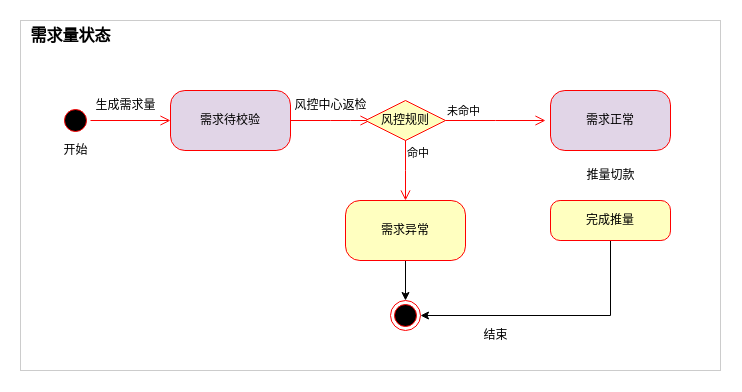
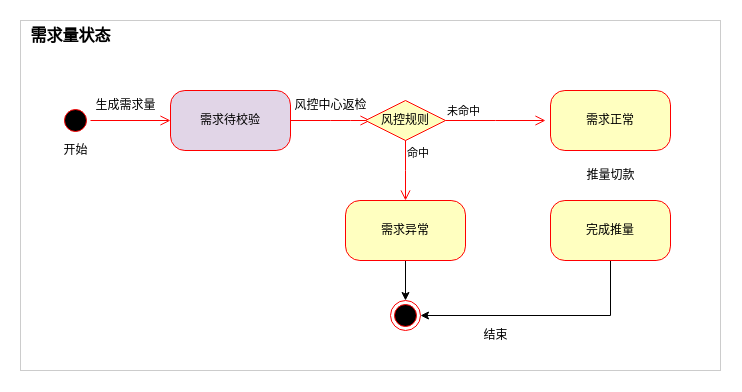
(611, 121) -> (611, 121)
(611, 221) -> (611, 231)
